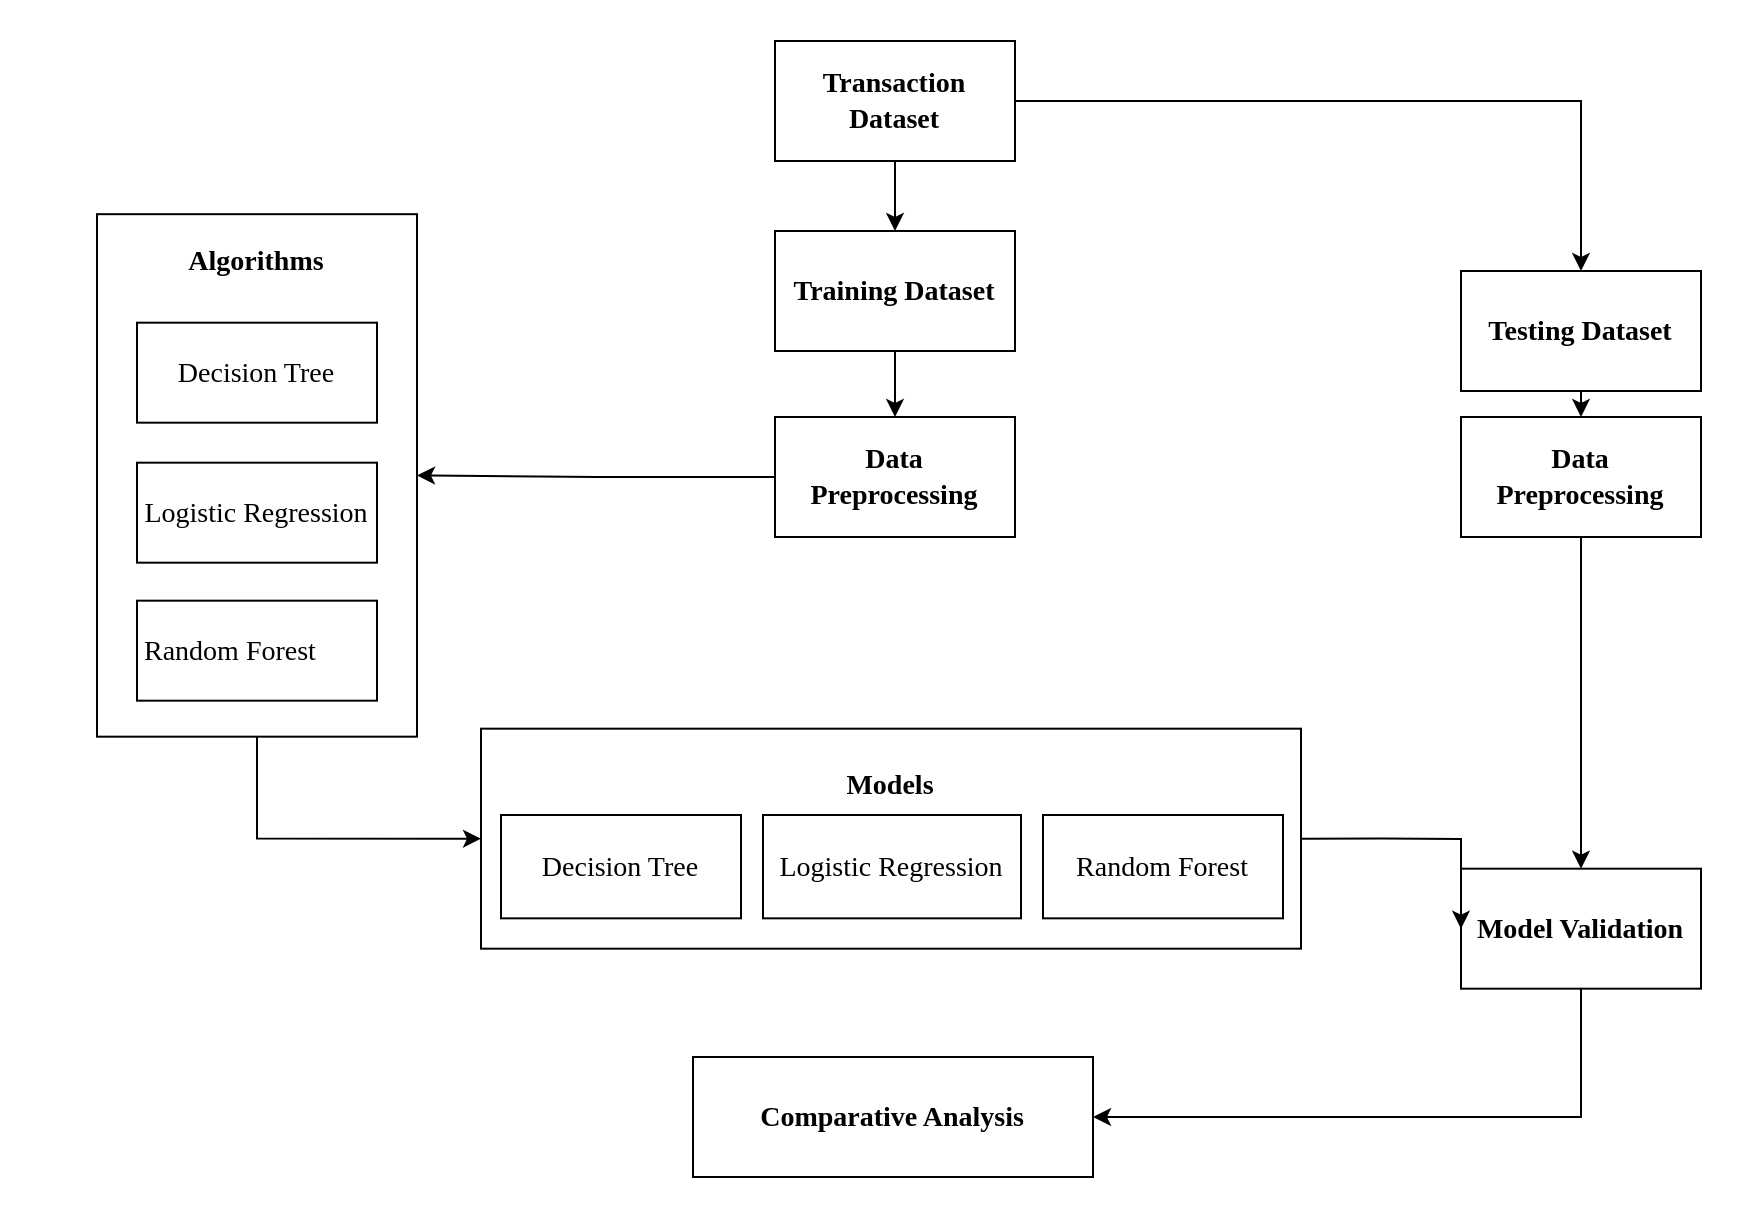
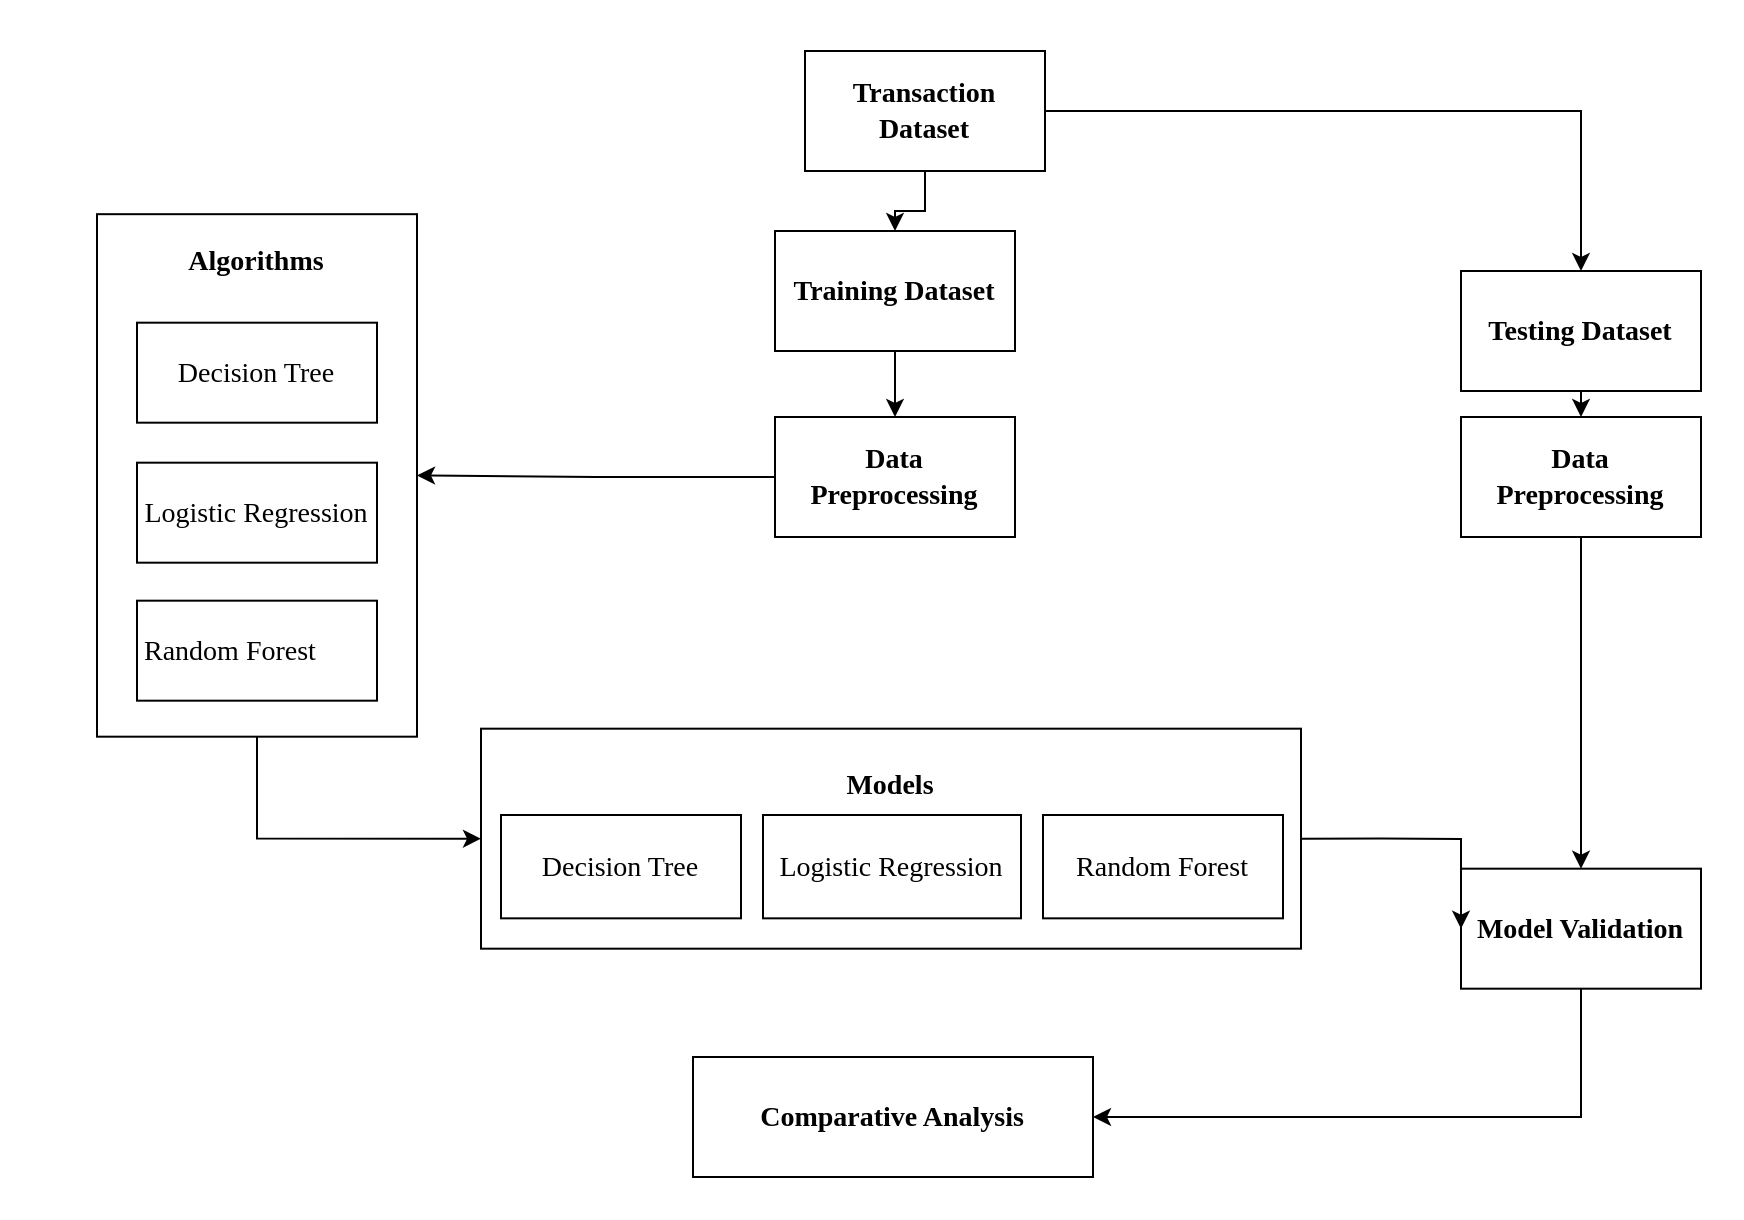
(895, 101) -> (925, 111)
